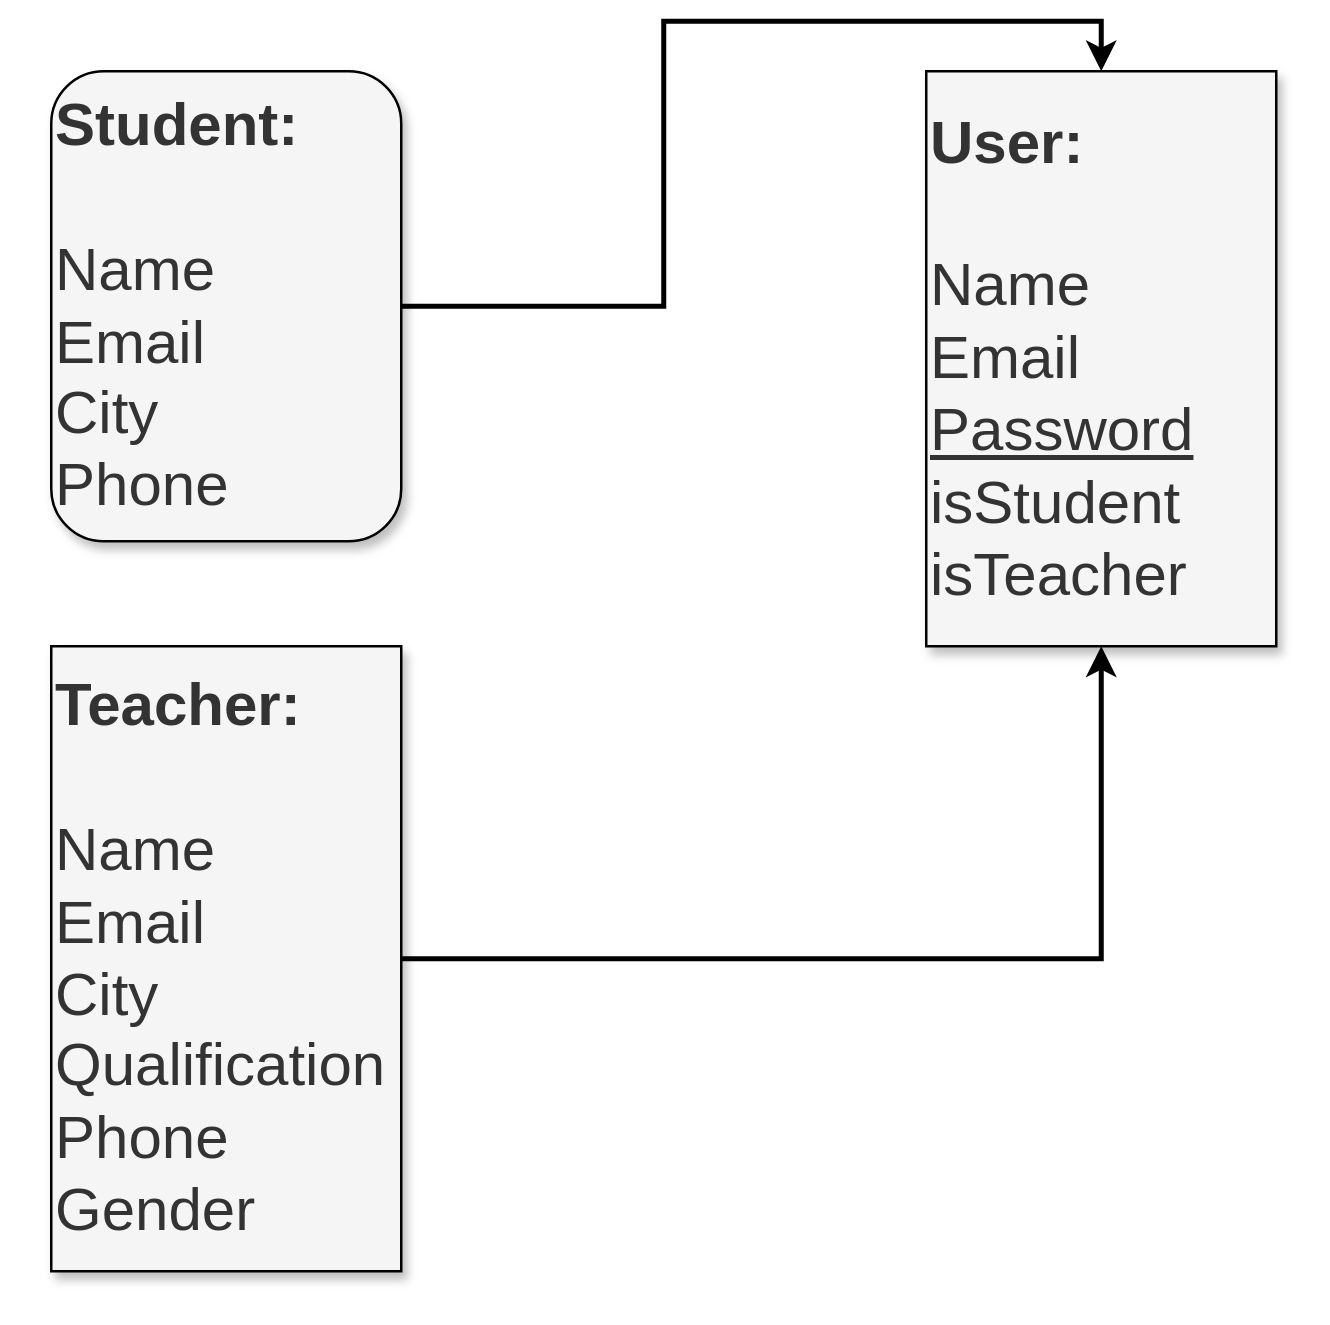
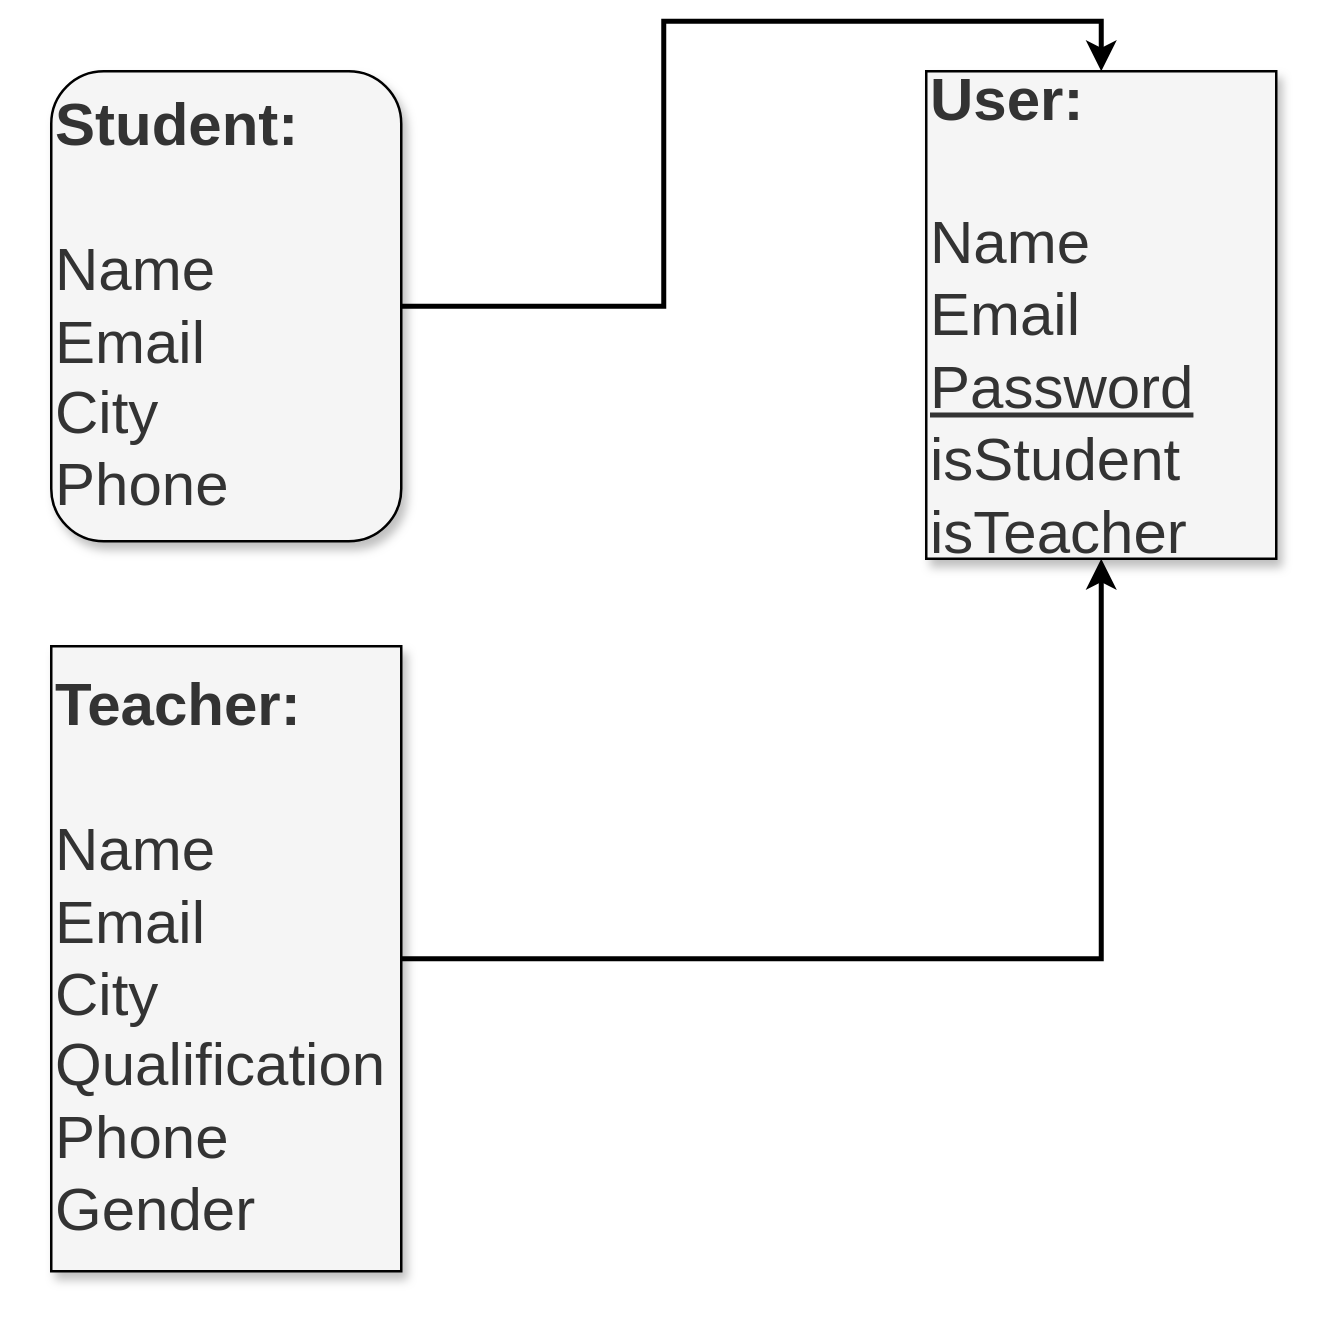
(1101, 359) -> (1101, 315)
